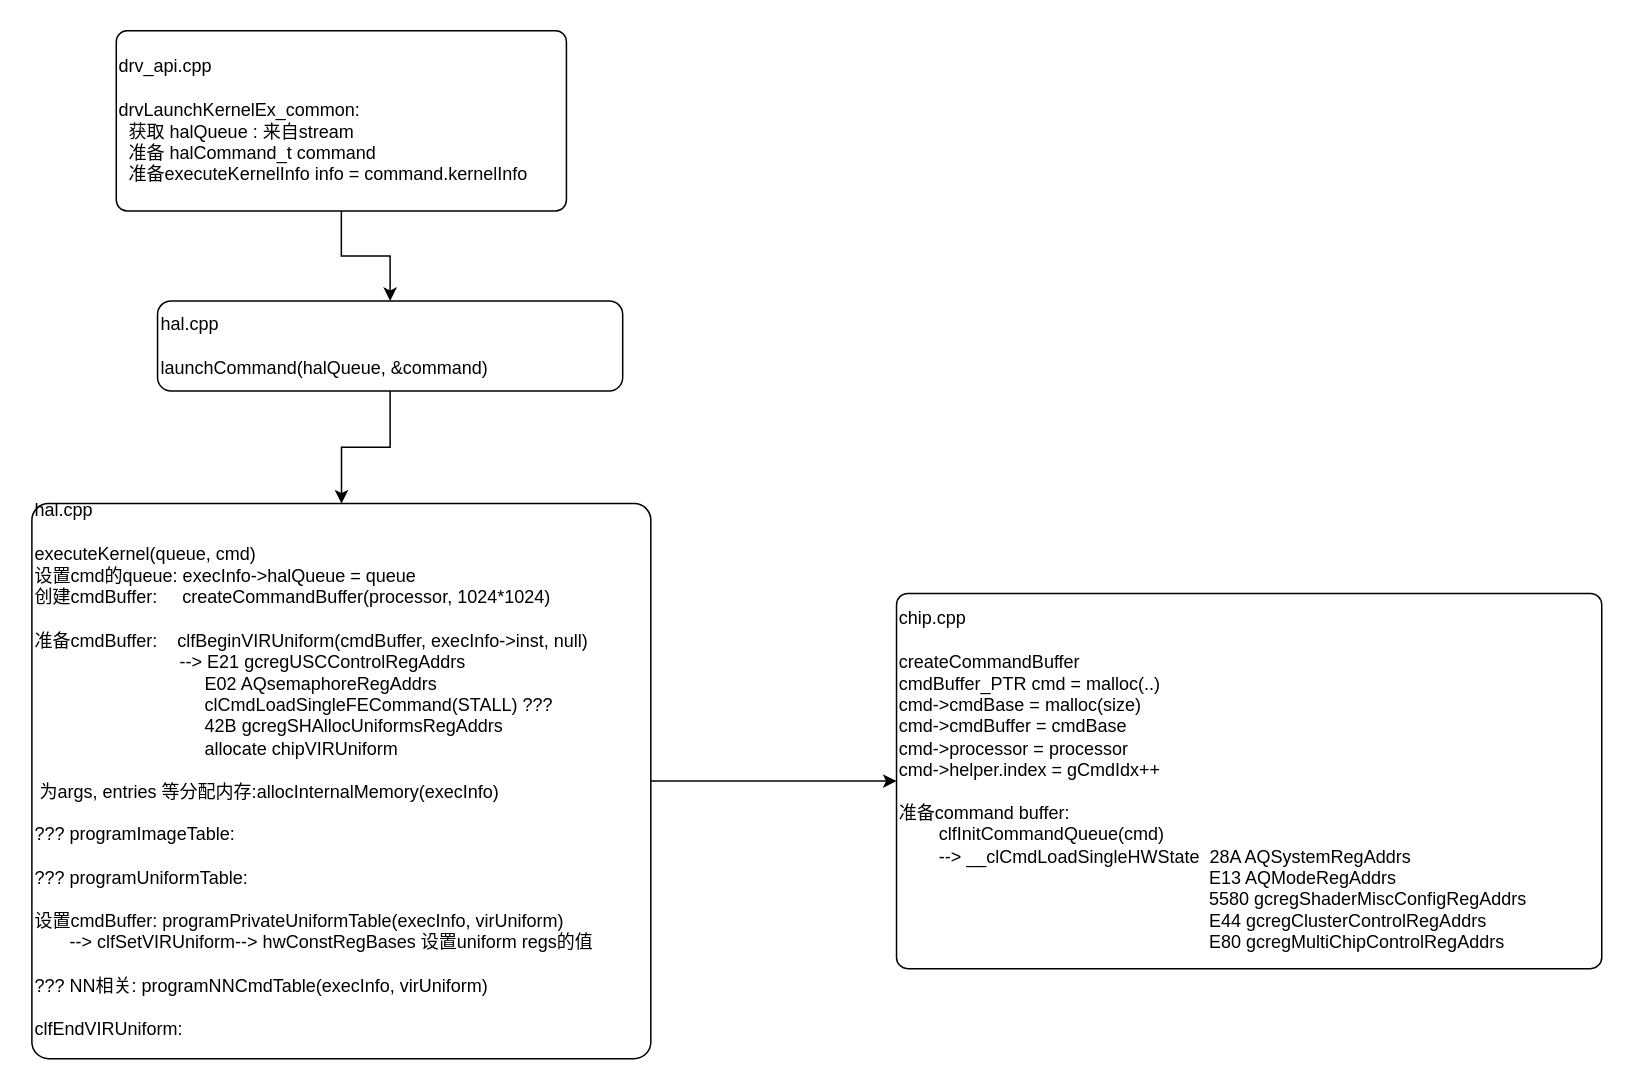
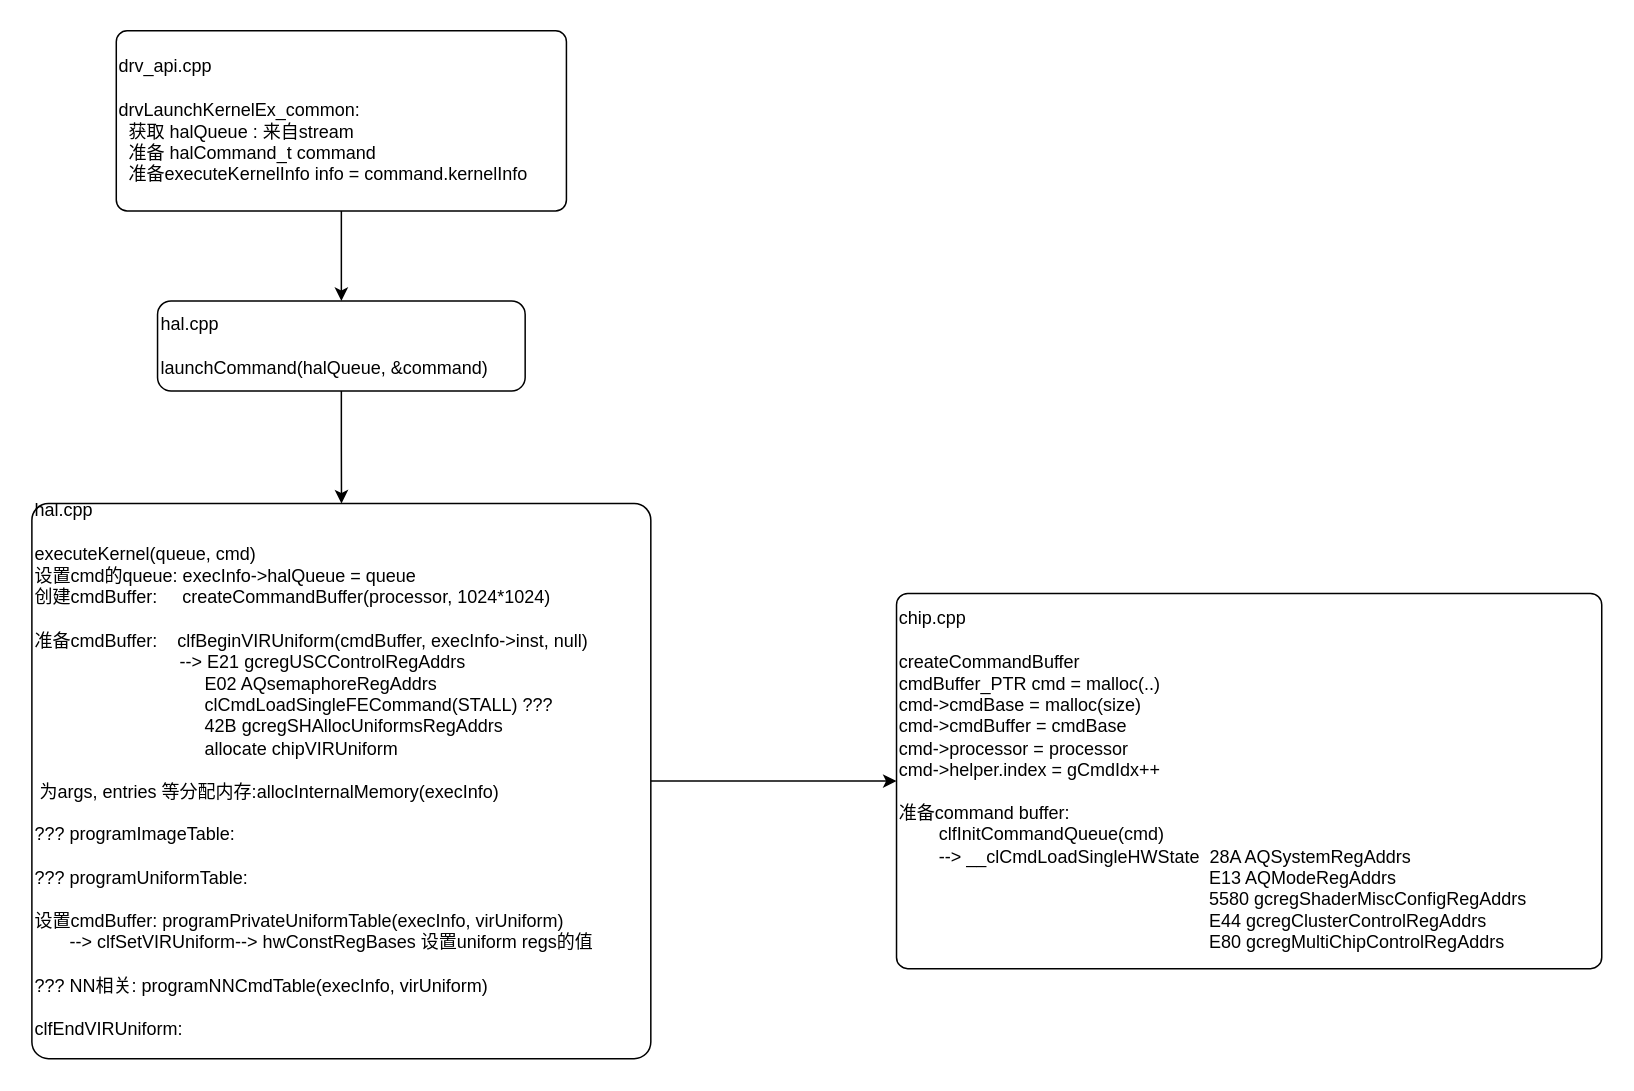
(390, 346) -> (341, 346)
